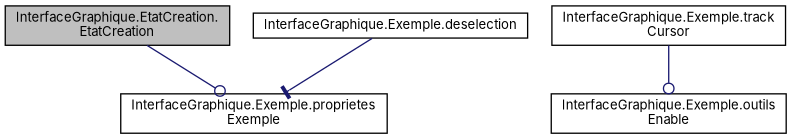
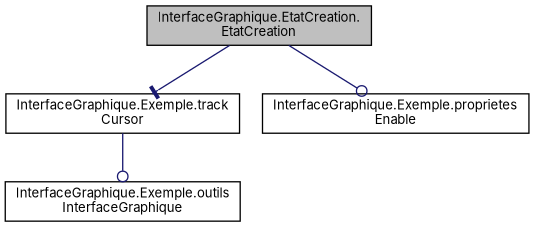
(390, 26) -> none
none -> (194, 68)
(254, 114) -> (396, 114)
(669, 114) -> (123, 201)
